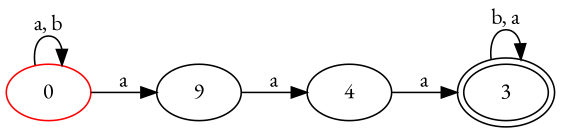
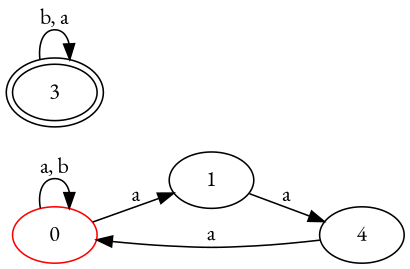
(199, 92) -> (212, 180)
(416, 92) -> (216, 247)
